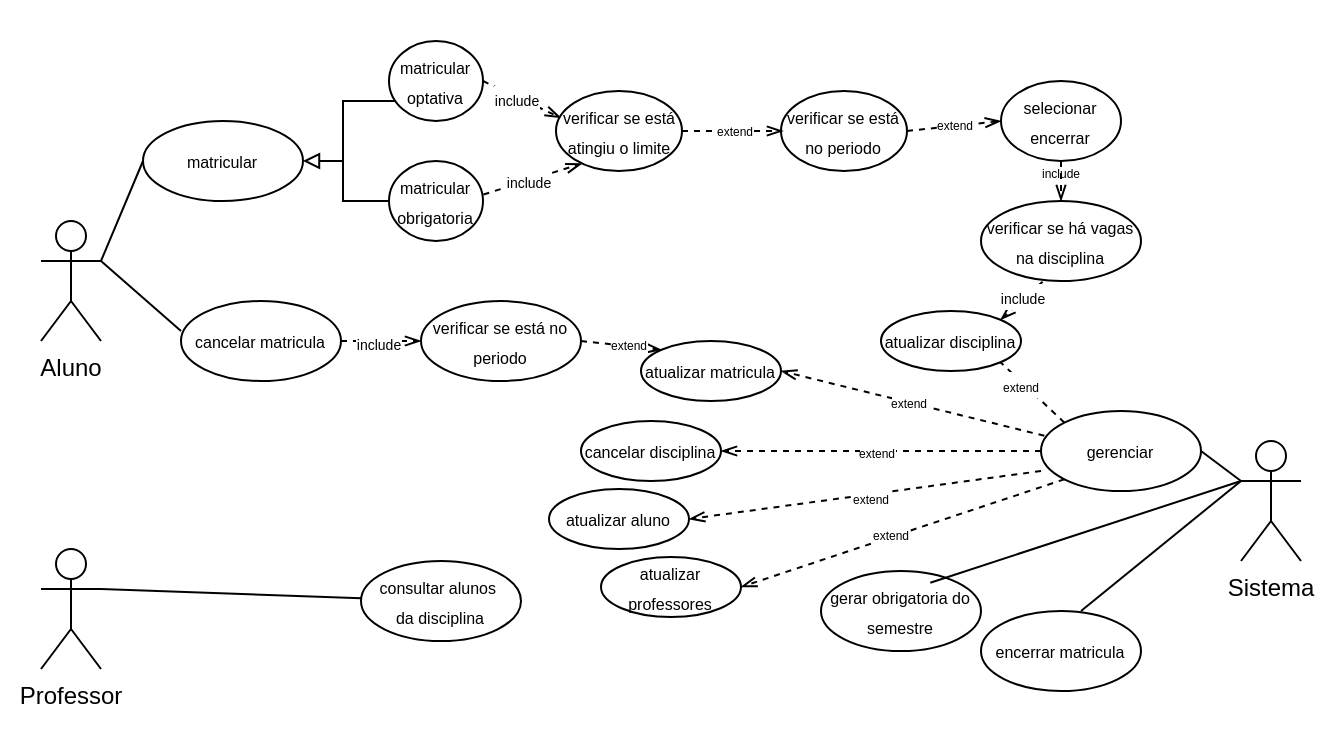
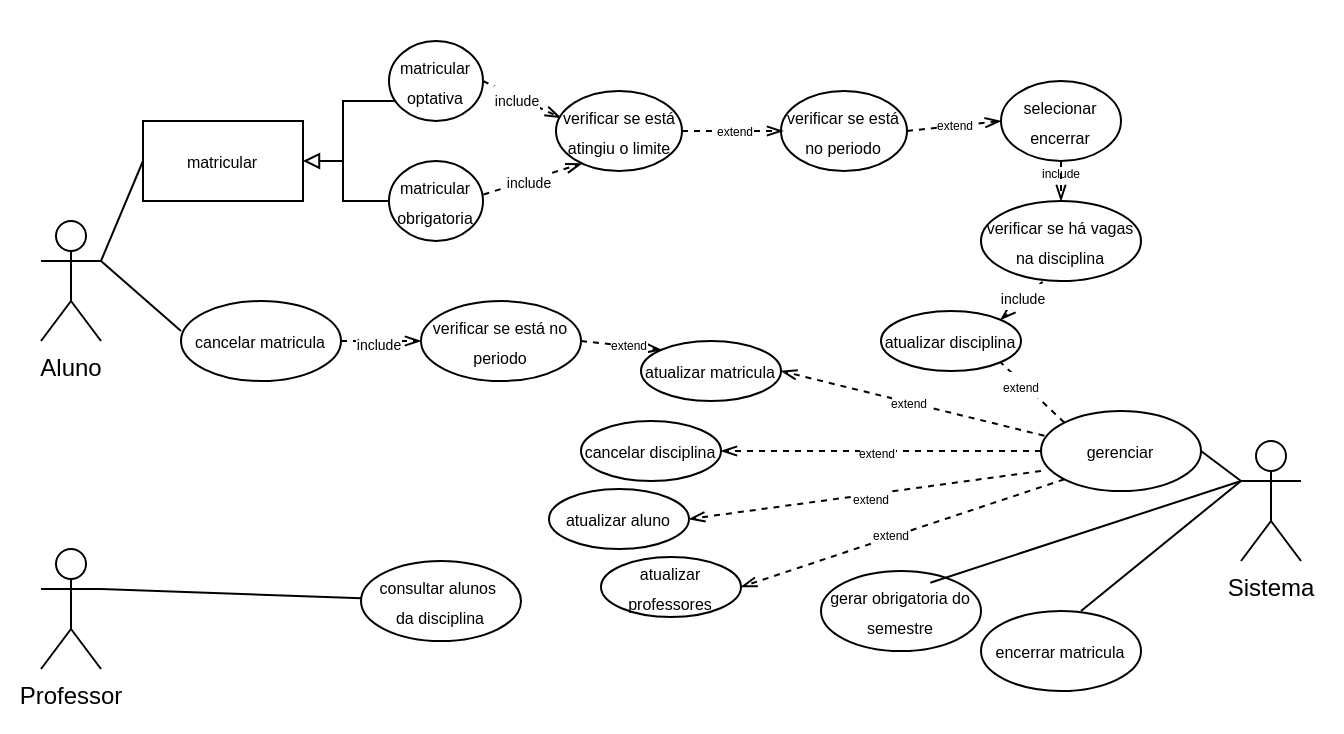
(223, 161) -> (223, 161)
